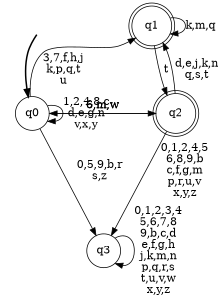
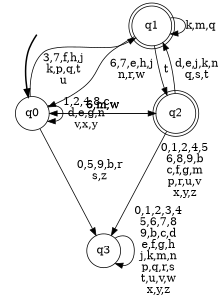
none -> (96, 72)
